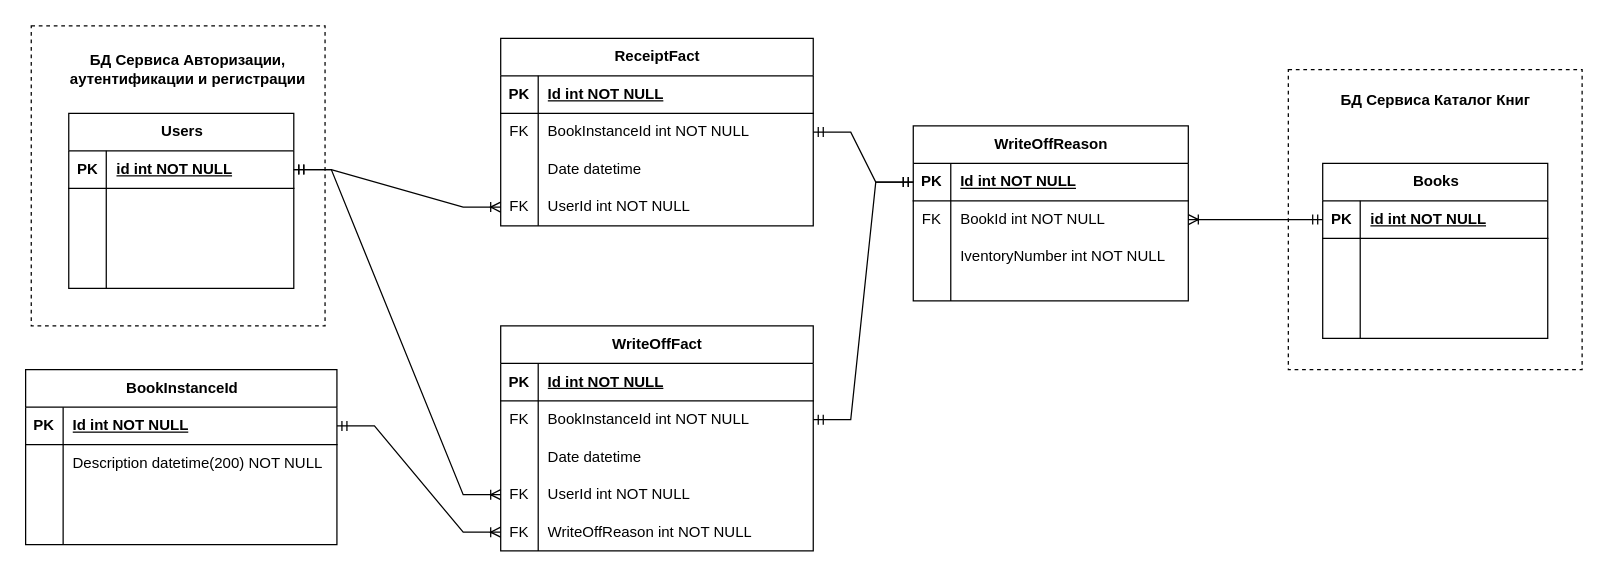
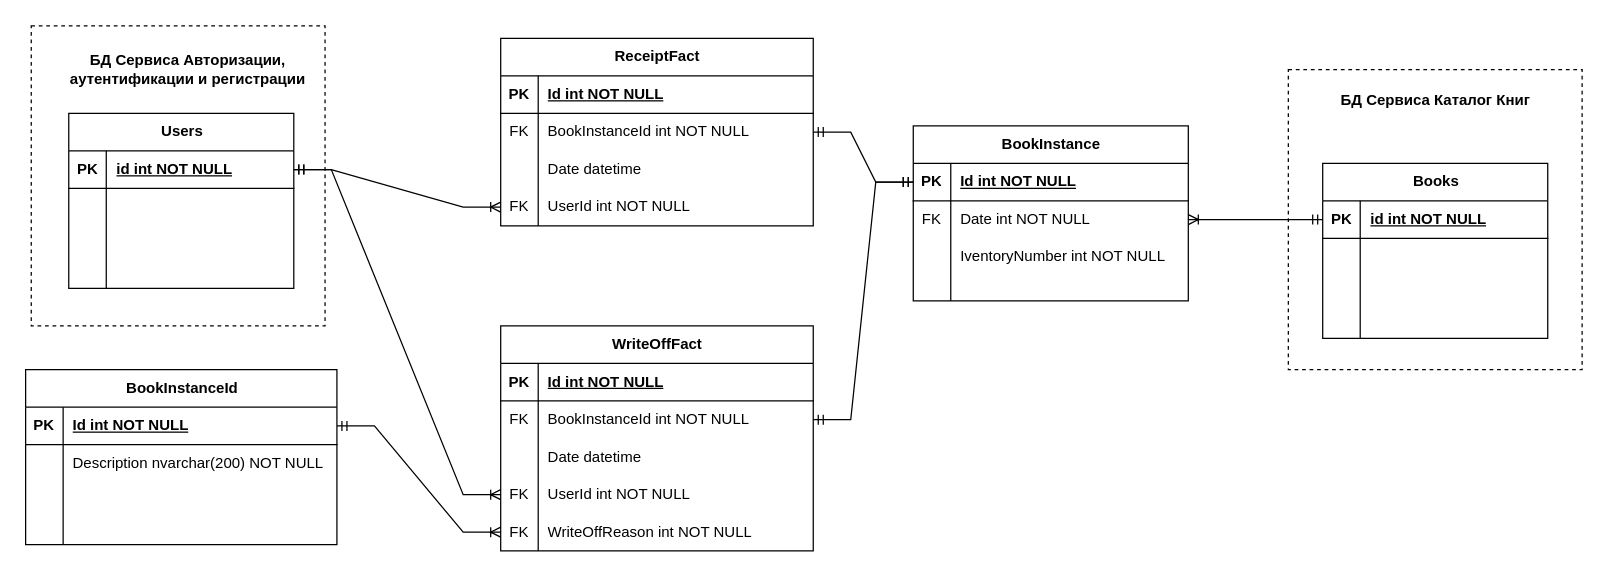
(1051, 144) -> (1051, 144)
(1033, 219) -> (1024, 219)
(204, 463) -> (205, 463)
